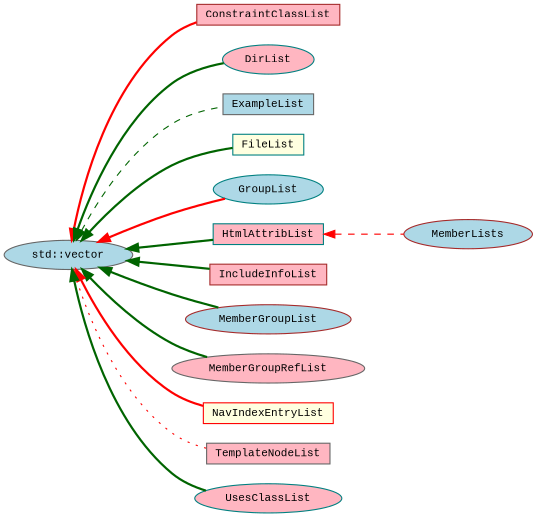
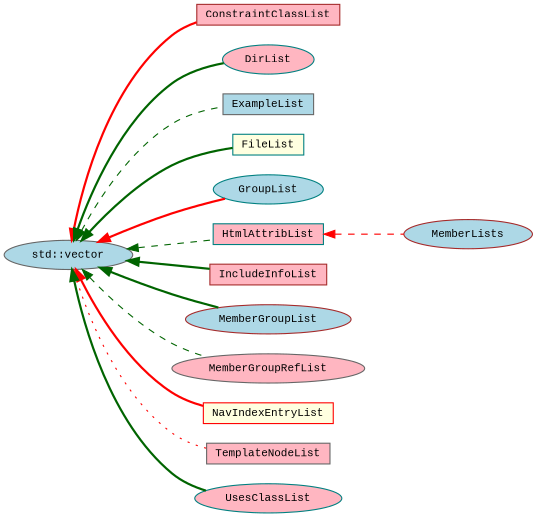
(176, 244) -> (176, 244)
(143, 325) -> (143, 325)
